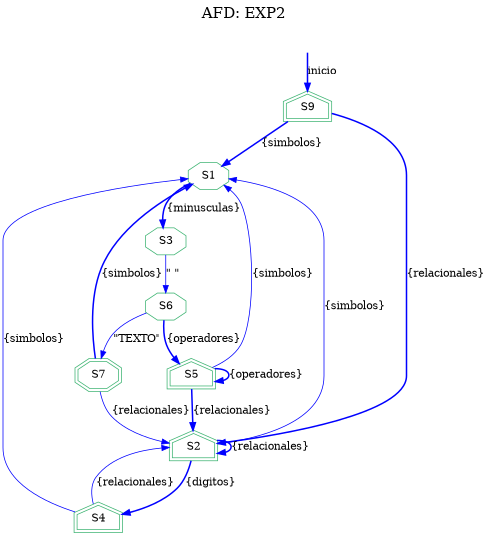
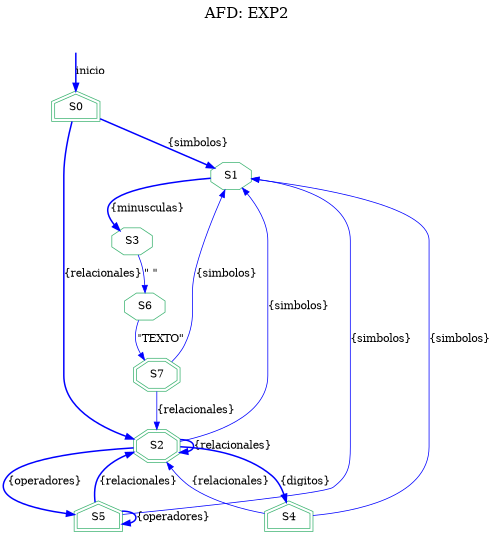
(308, 108) -> (76, 108)
(107, 256) -> (193, 280)
(165, 340) -> (28, 464)
(194, 447) -> (157, 446)
